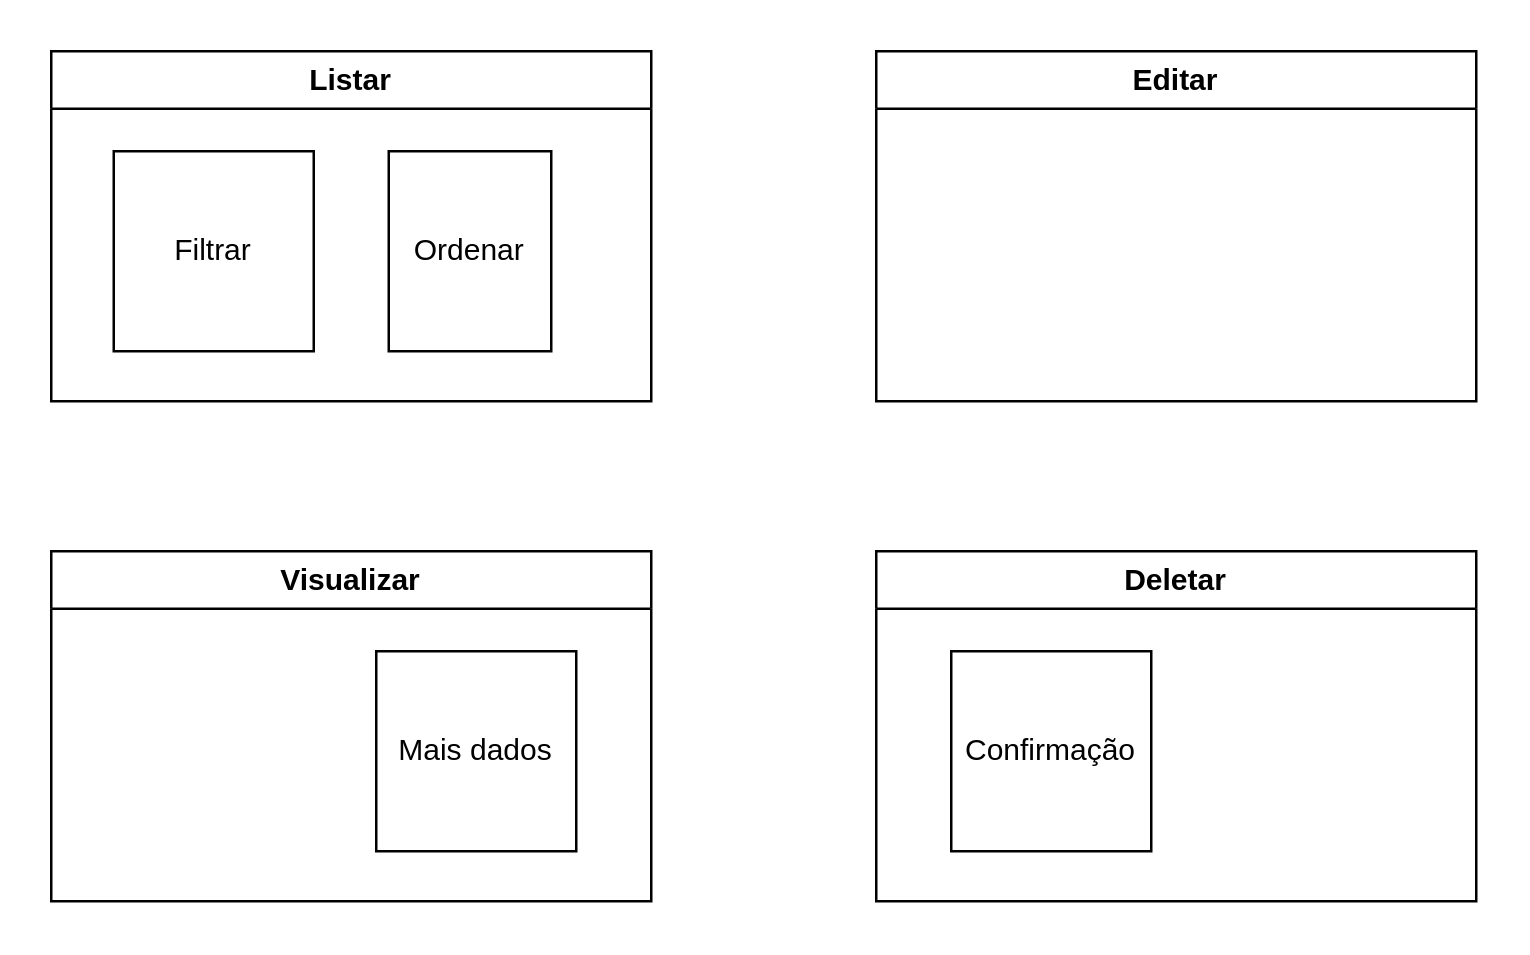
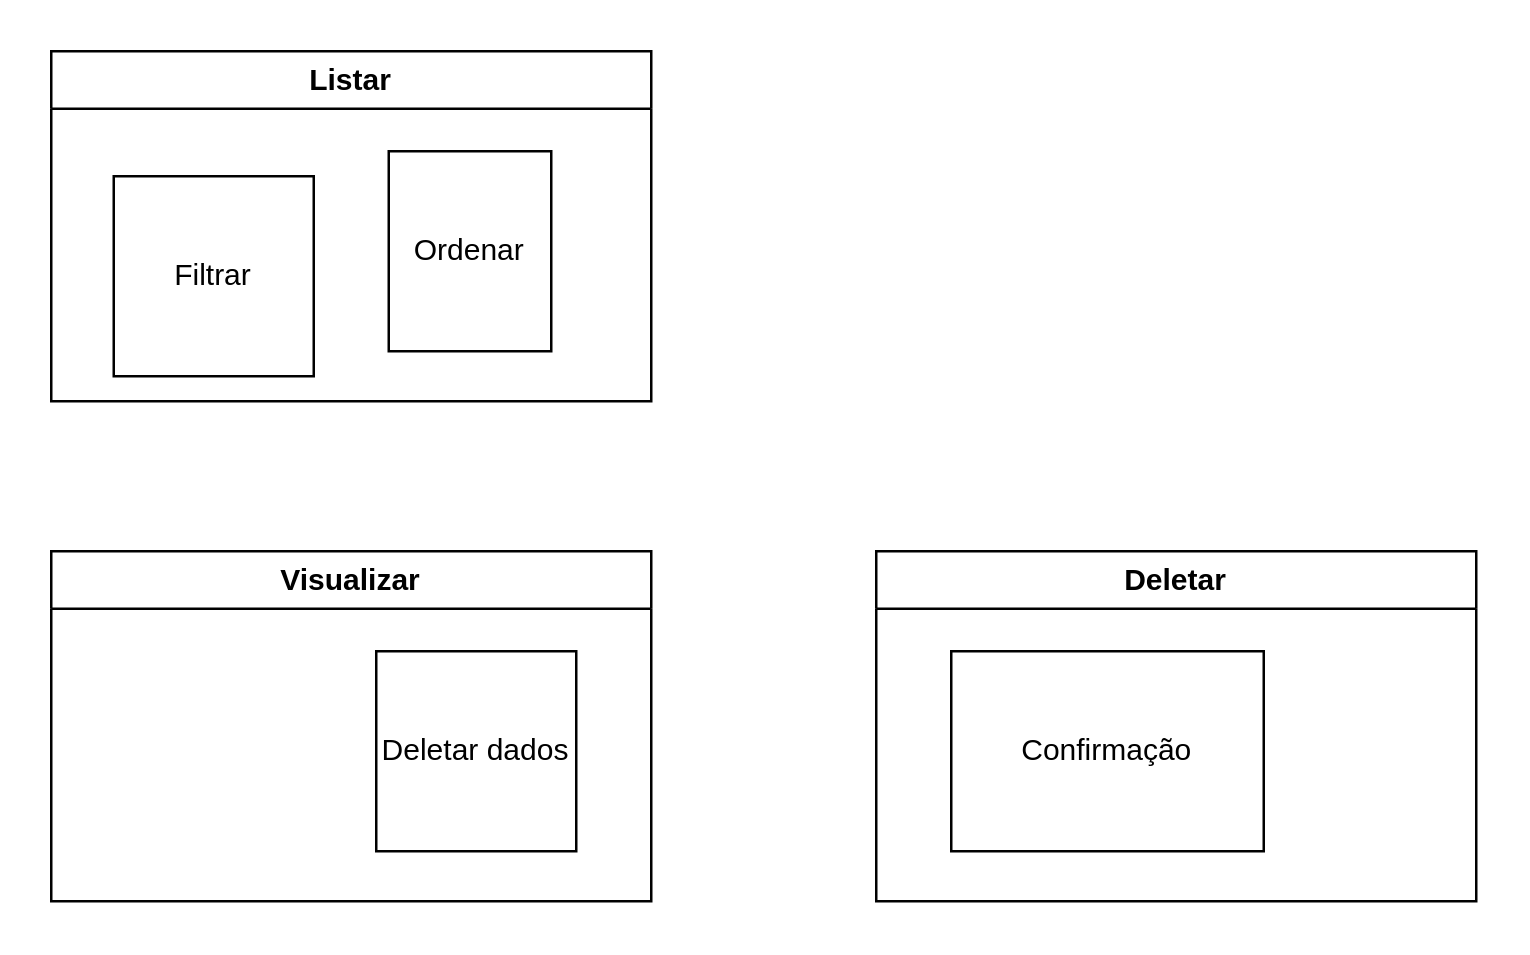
(1176, 226) -> none
(214, 251) -> (214, 276)
(476, 751) -> (476, 751)
(1051, 751) -> (1108, 751)
